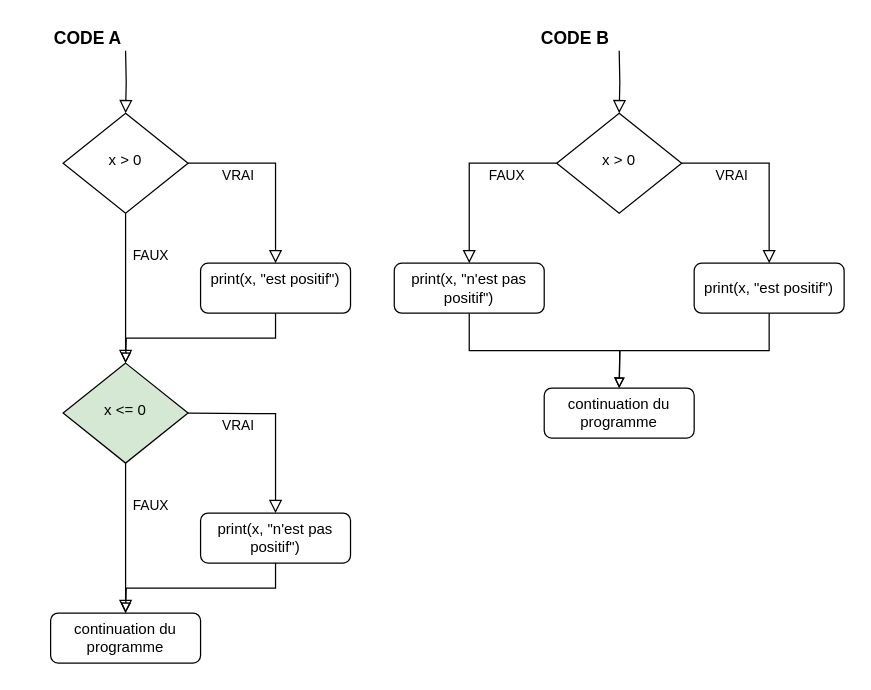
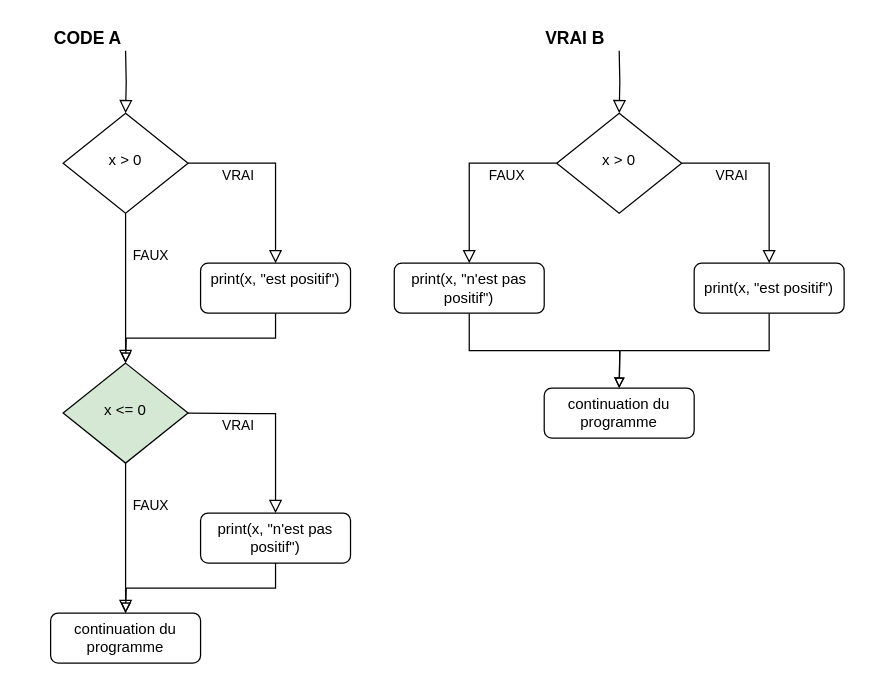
(576, 38) -> (576, 38)
